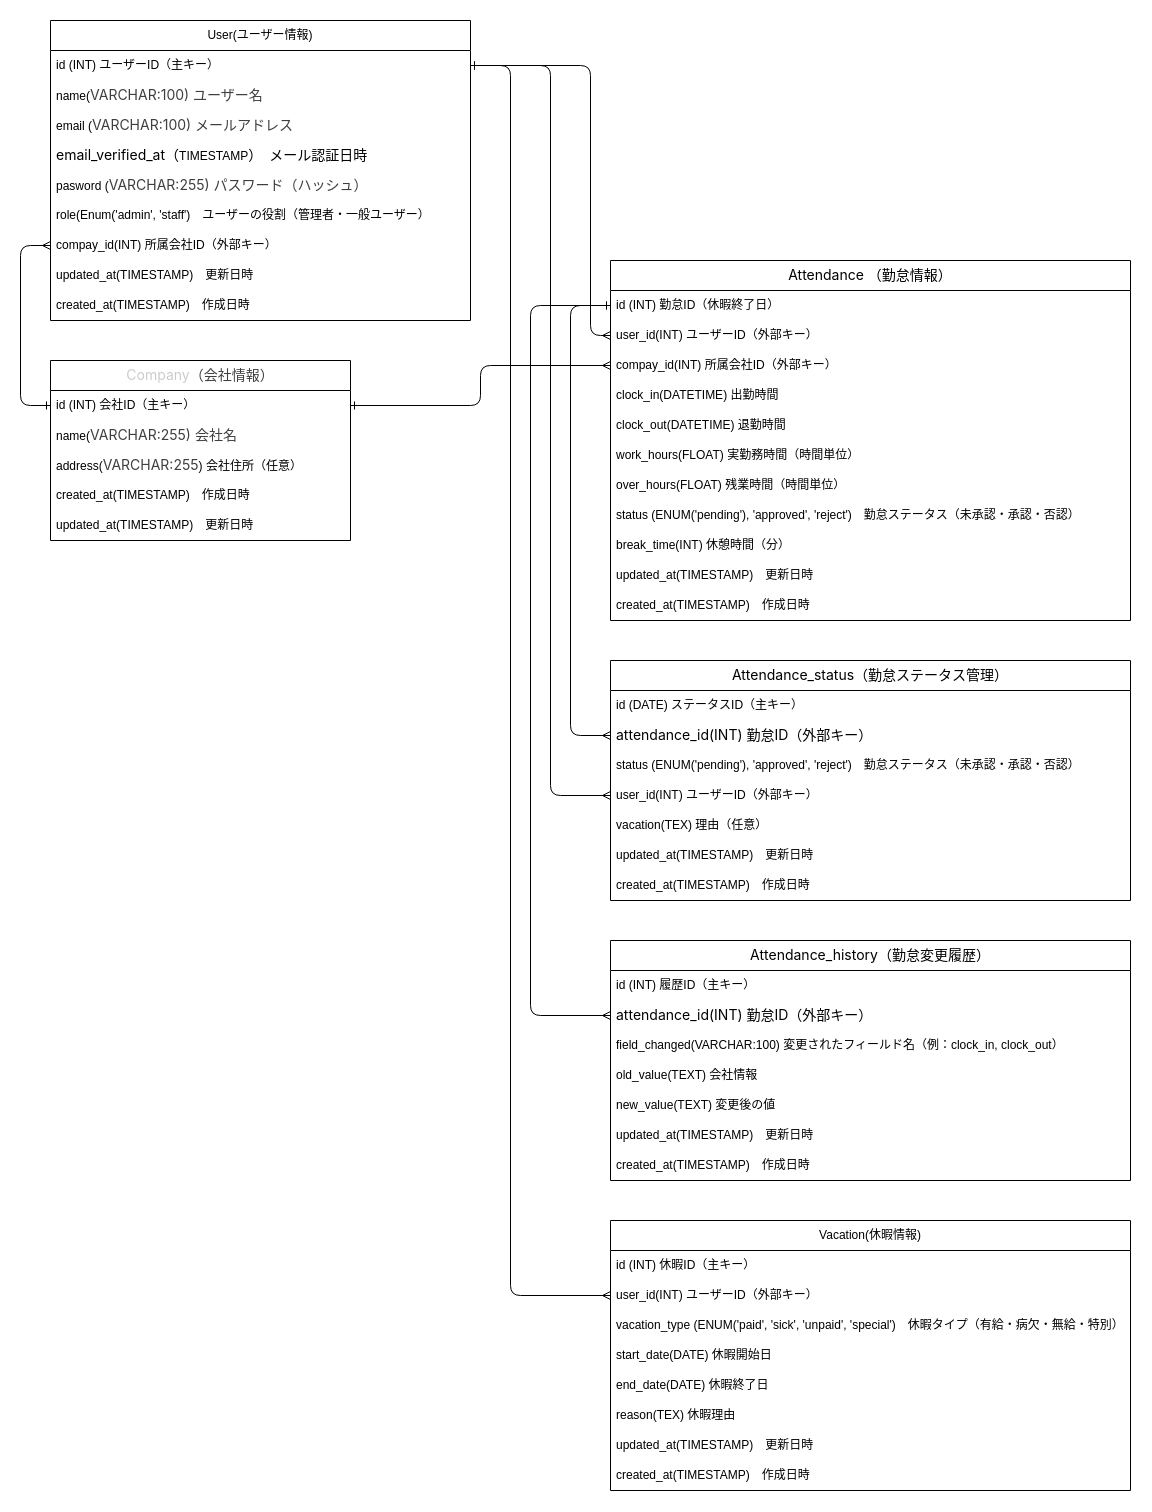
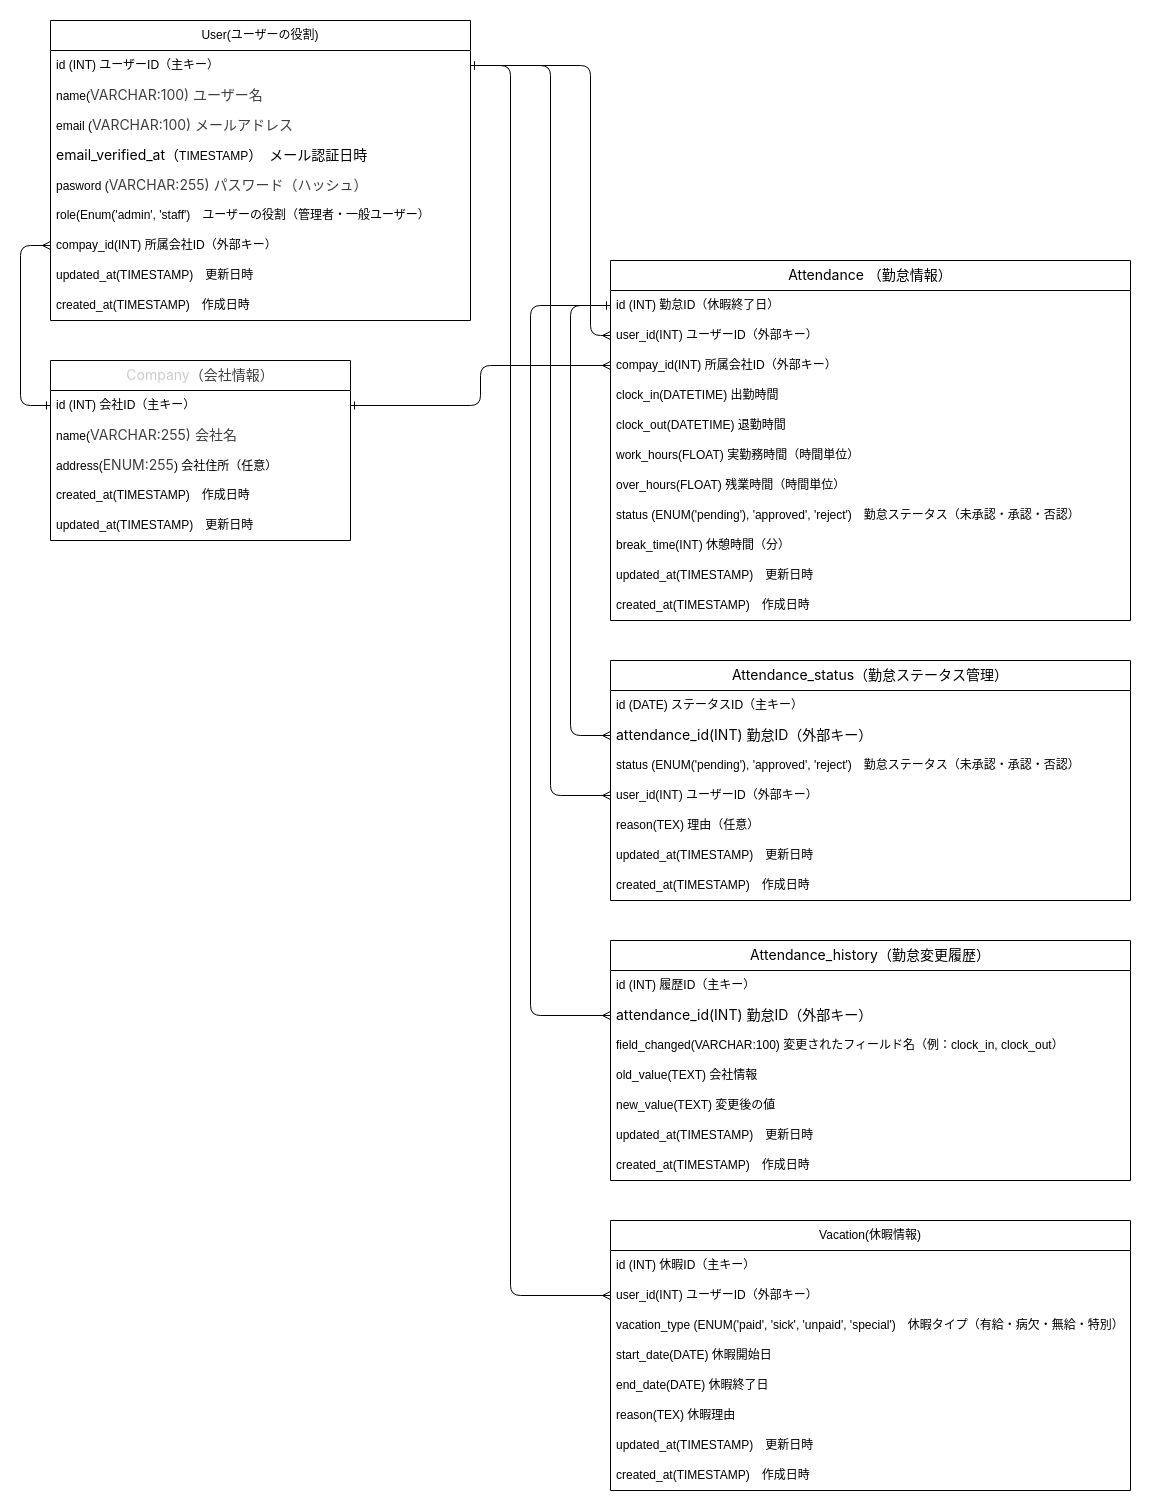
(261, 36) -> (261, 36)
(172, 466) -> (162, 466)
(696, 826) -> (691, 826)
